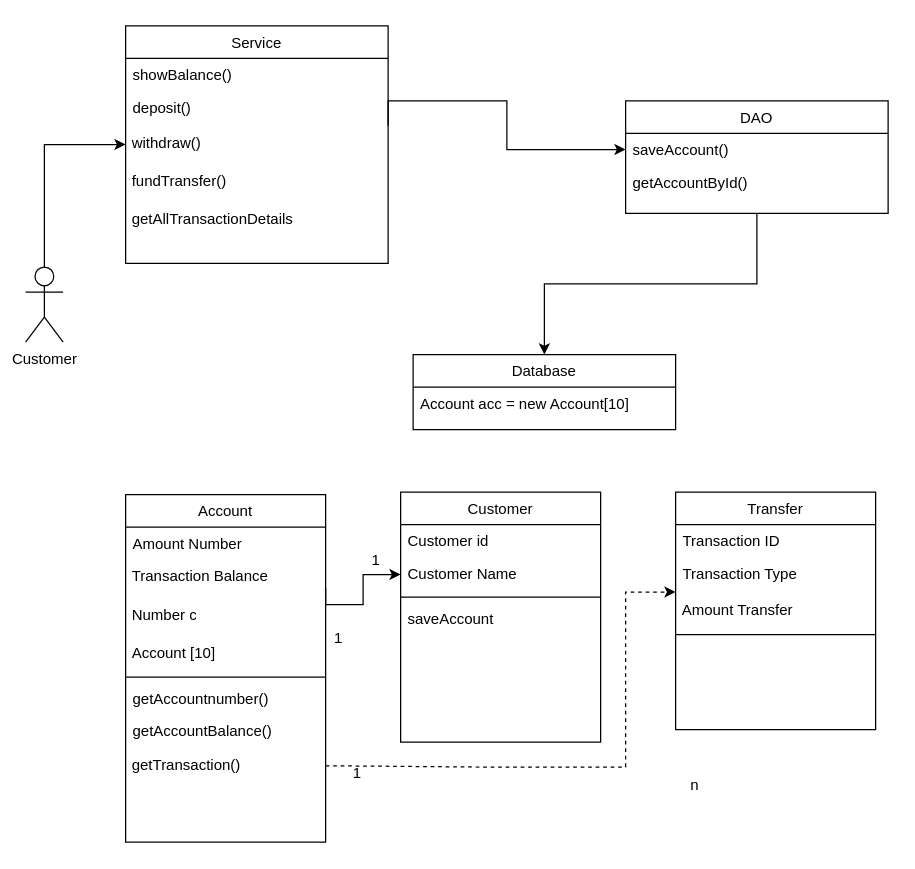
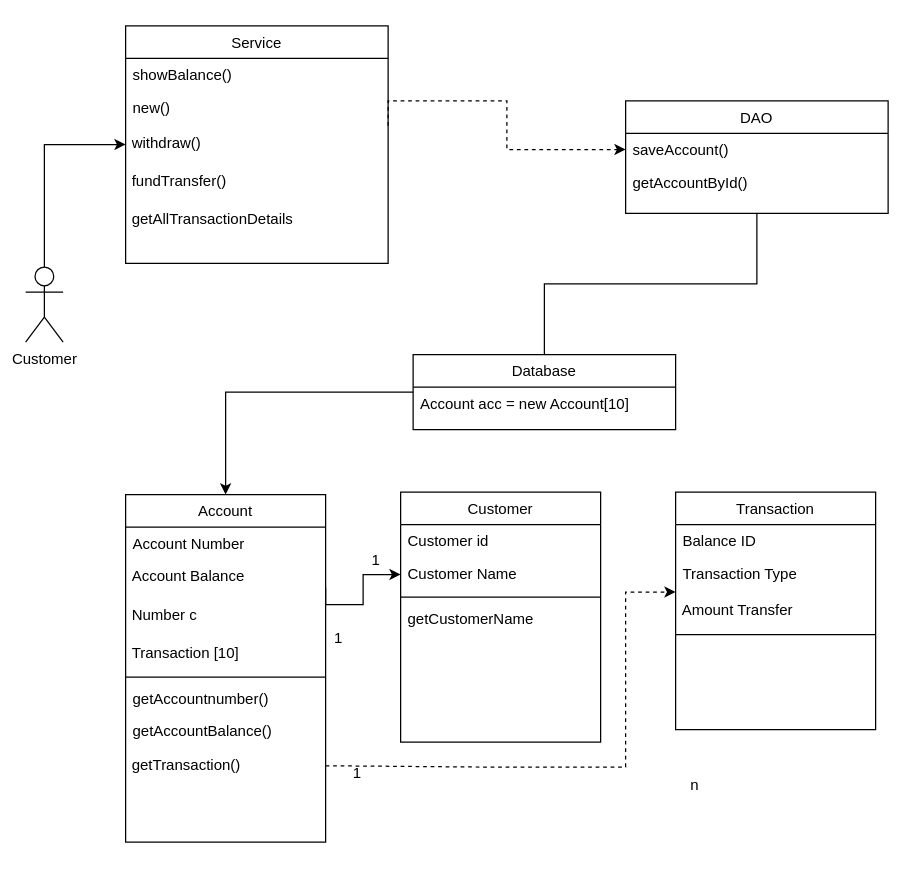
(168, 108) -> (154, 108)
(507, 120) -> (507, 120)
(544, 344) -> (544, 348)
none -> (272, 392)
(775, 509) -> (775, 509)
(737, 541) -> (721, 541)
(185, 544) -> (189, 544)
(202, 577) -> (187, 577)
(454, 619) -> (471, 619)
(177, 653) -> (191, 653)
